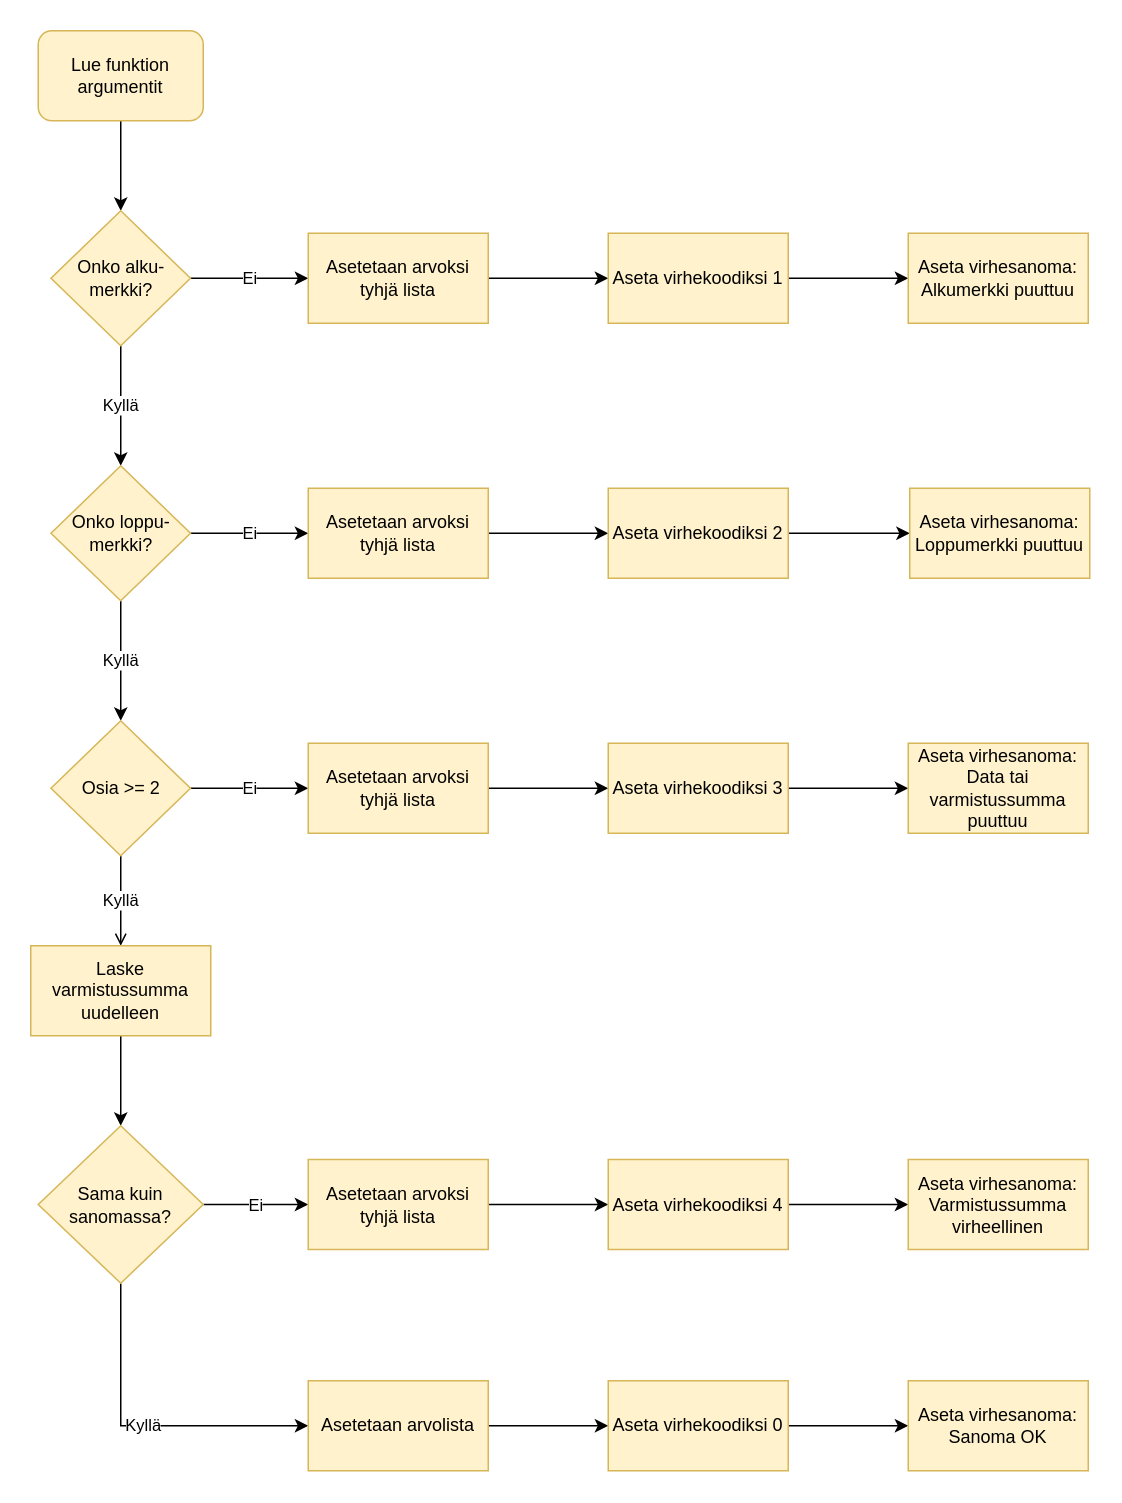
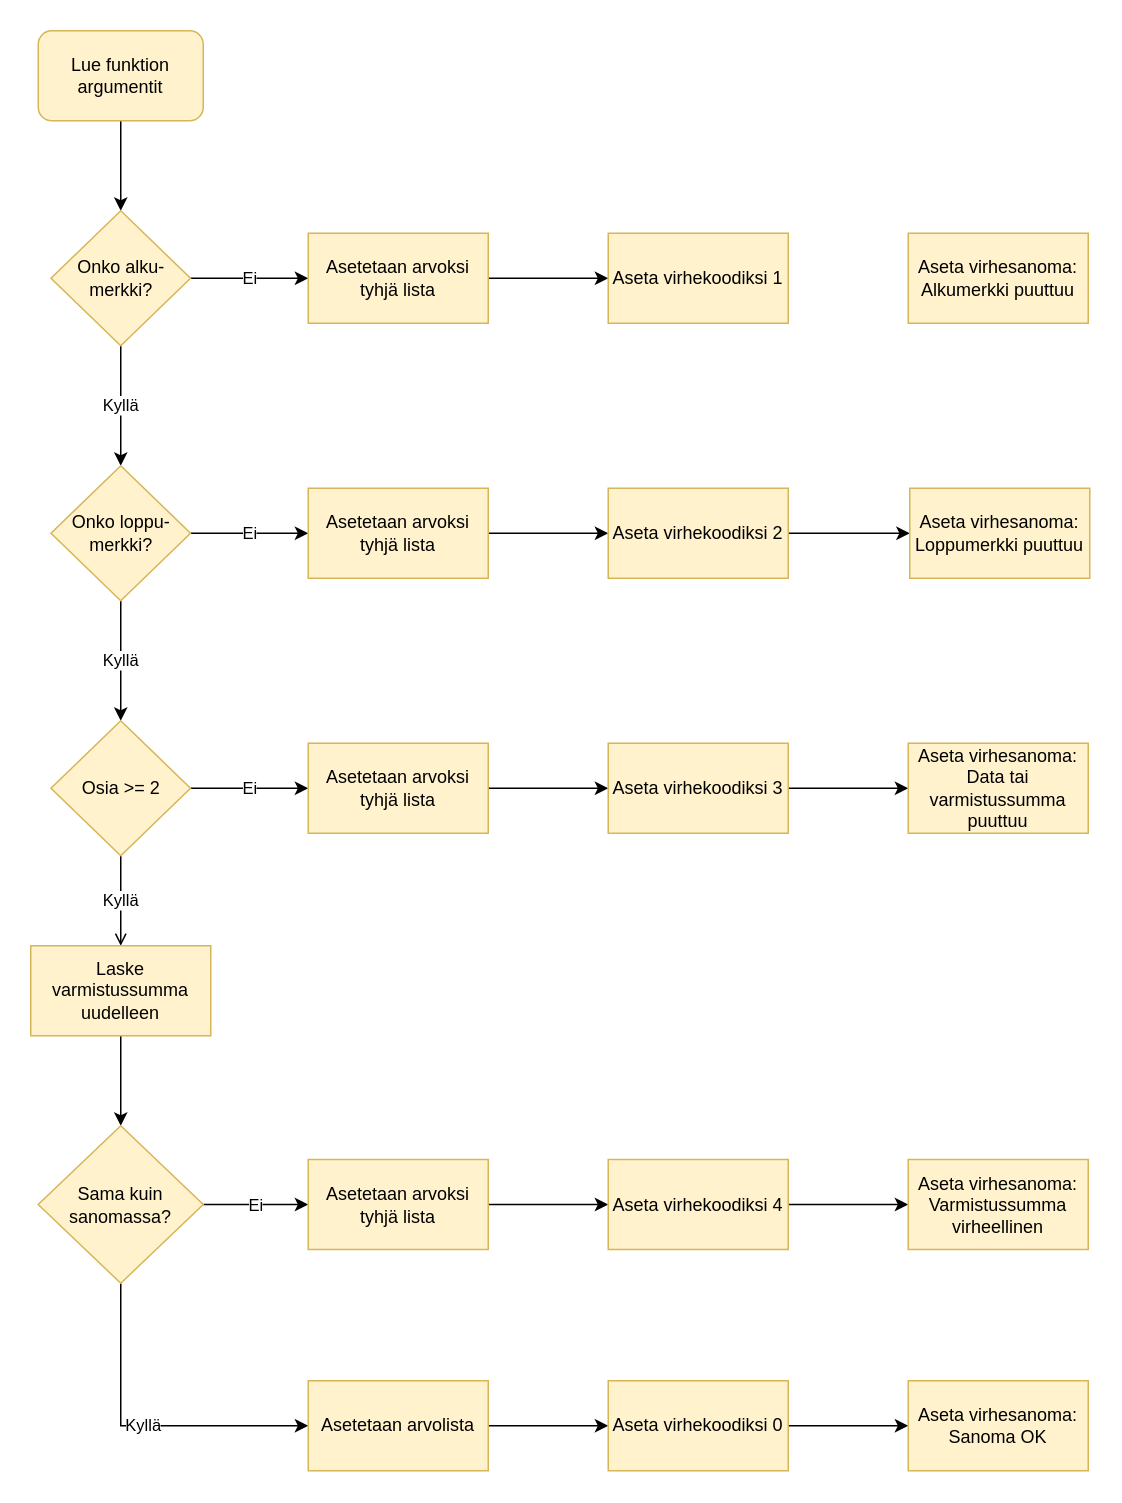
(843, 278) -> none
